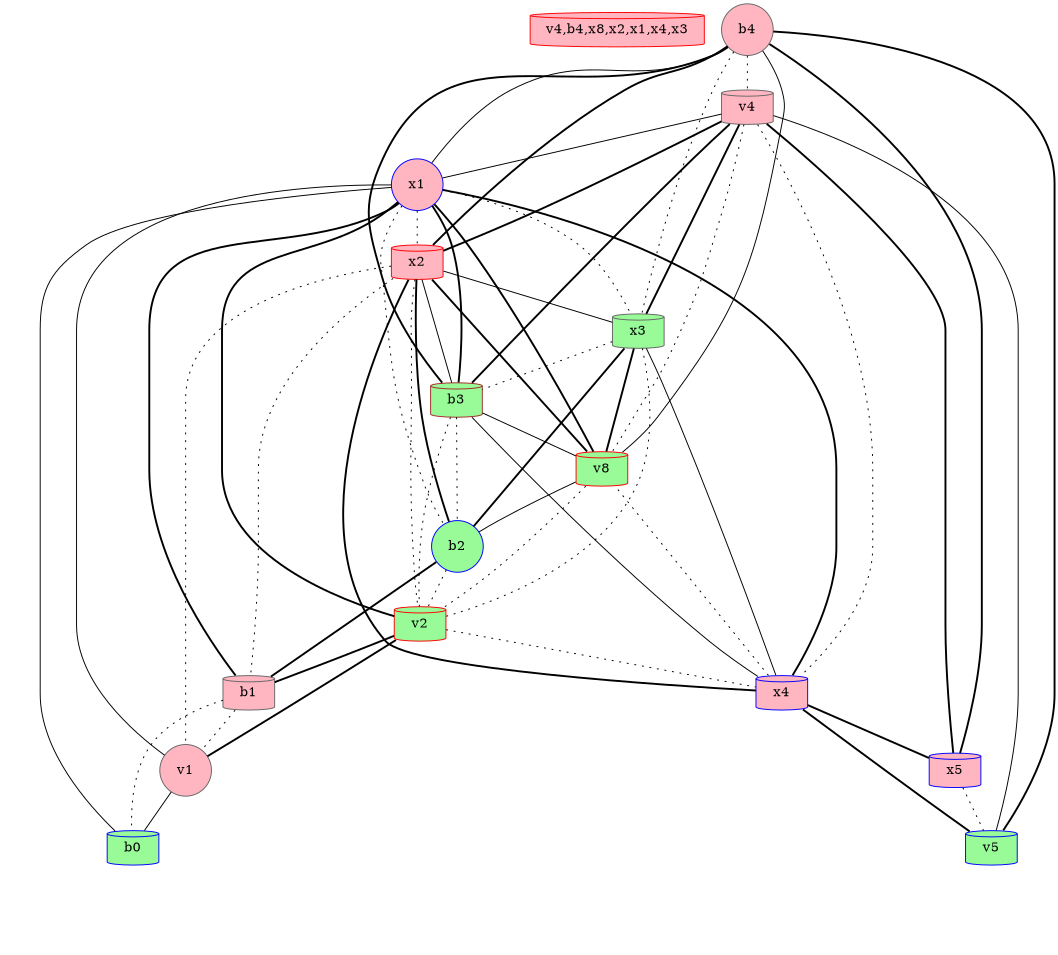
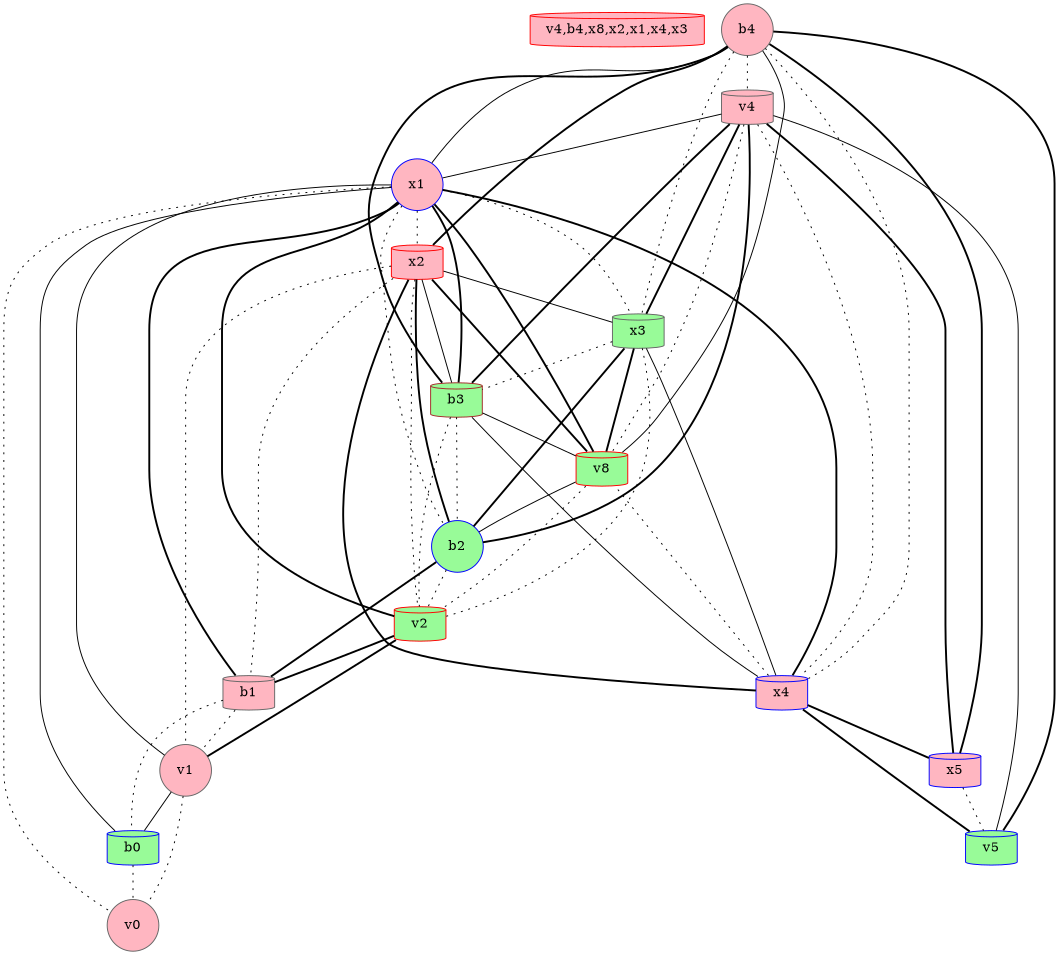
(584, 189) -> (706, 397)
(601, 658) -> (909, 364)
none -> (133, 925)
